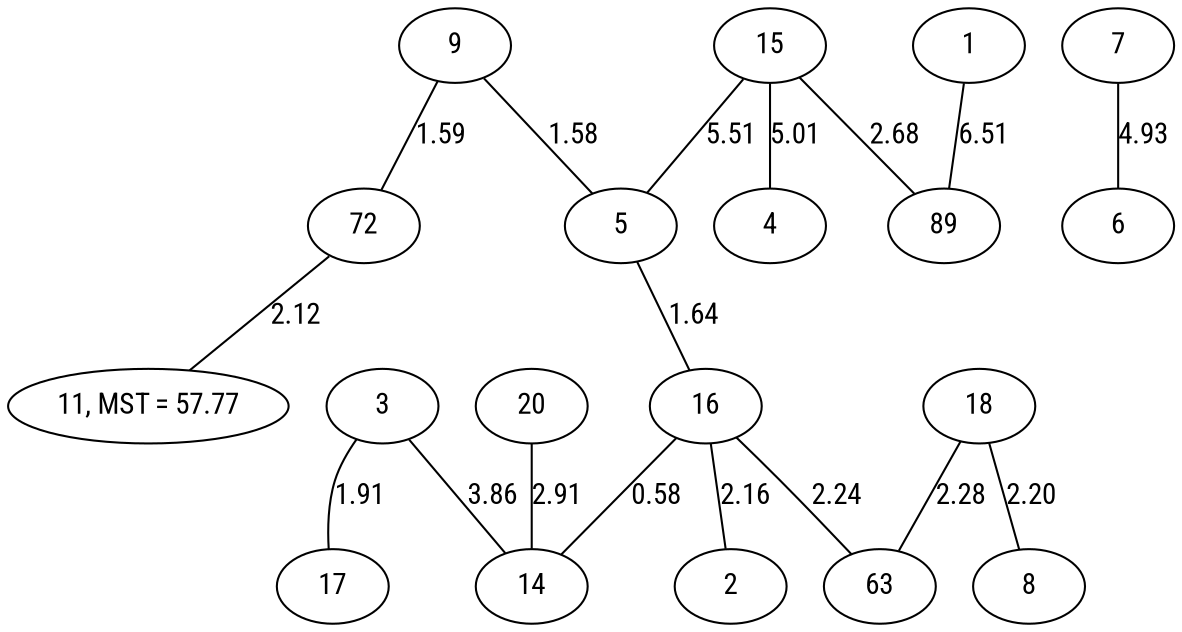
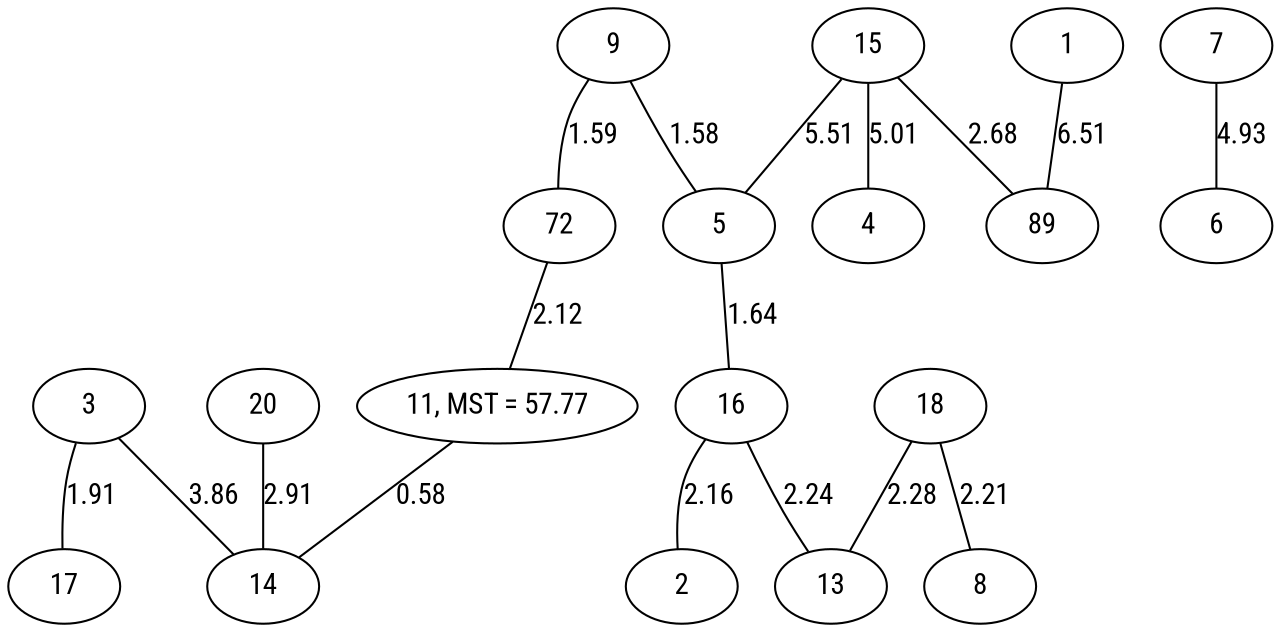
(619, 496) -> (376, 500)
(1032, 496) -> (985, 496)
(880, 586) -> (831, 586)
